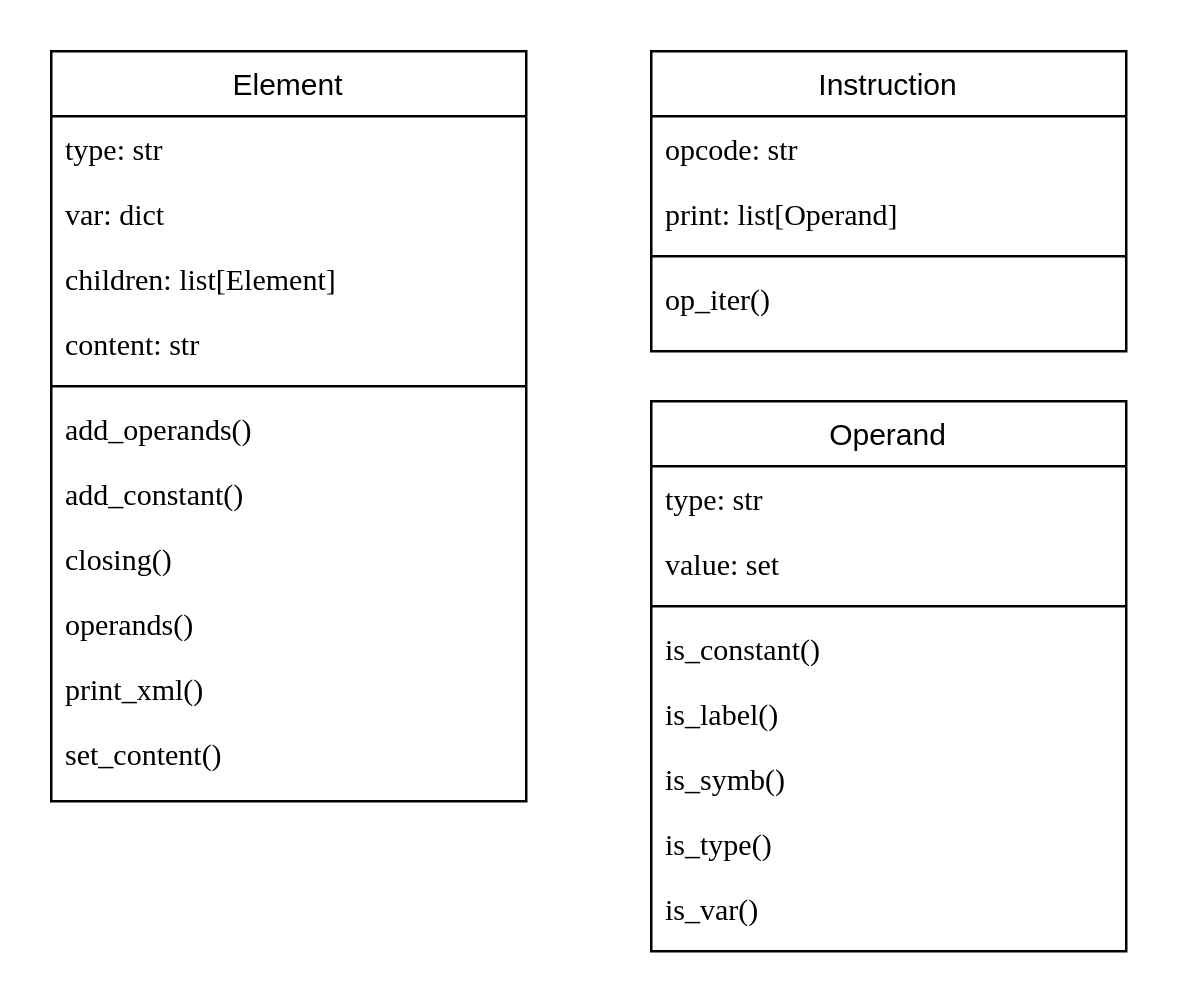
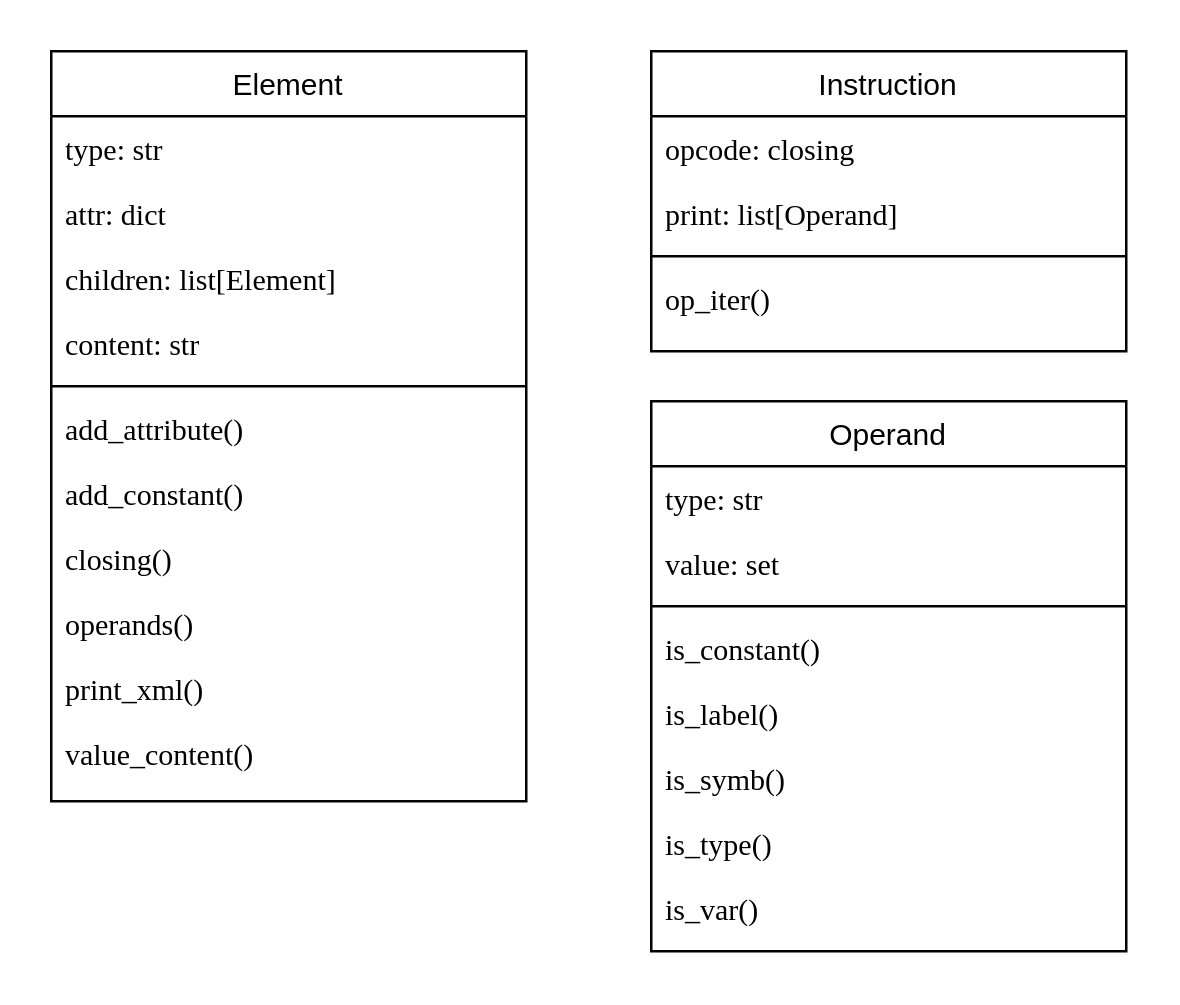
(750, 150) -> (775, 150)
(129, 215) -> (137, 215)
(183, 430) -> (187, 430)
(174, 755) -> (187, 755)
